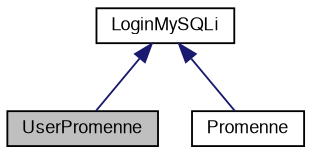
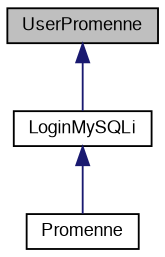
(118, 85) -> (83, 87)
